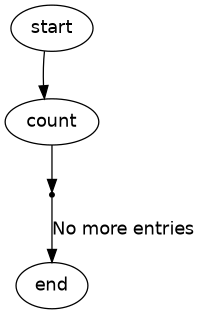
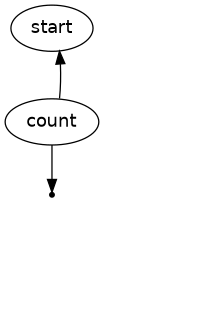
(43, 68) -> (61, 81)
(52, 286) -> none
